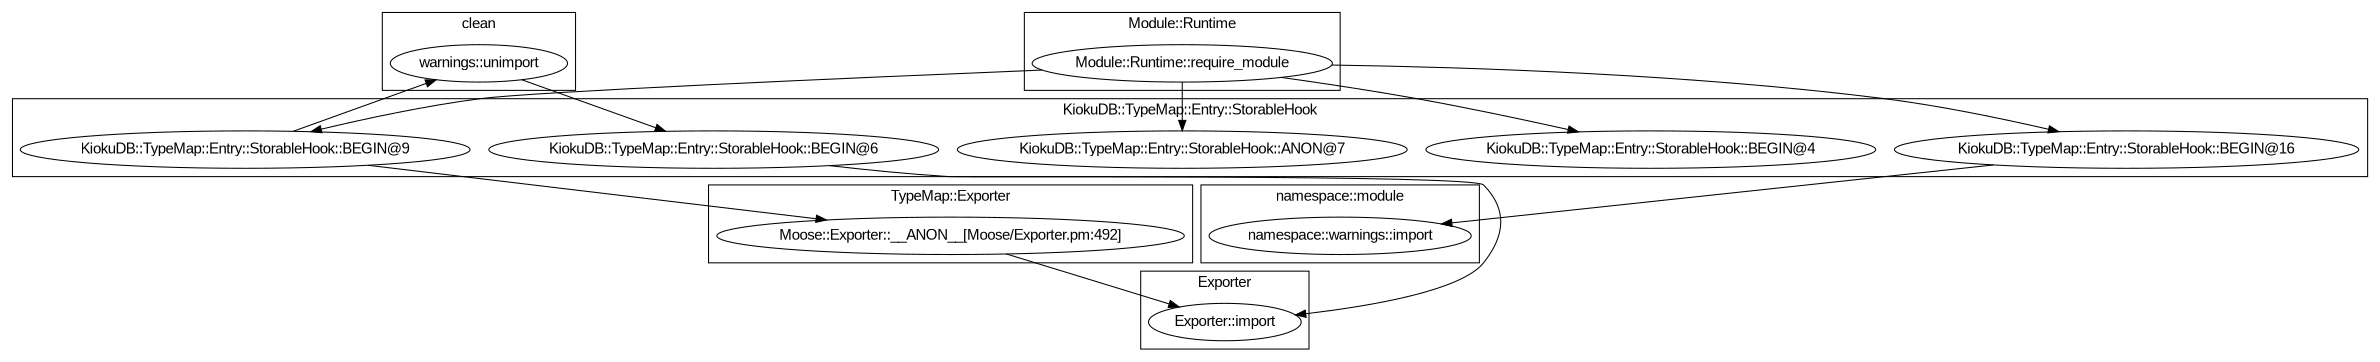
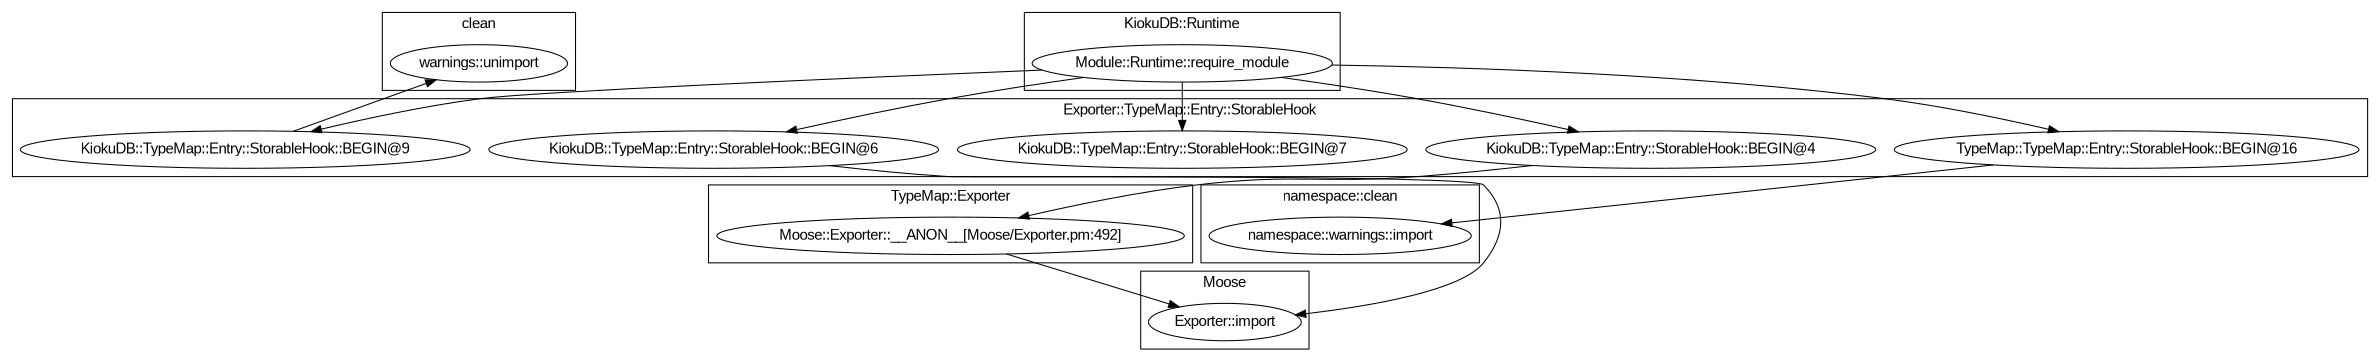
(1182, 24) -> (1182, 24)
(592, 105) -> (911, 106)
(1190, 111) -> (1190, 111)
(1182, 150) -> (1182, 150)
(2127, 150) -> (2127, 150)
(592, 192) -> (1279, 179)
(1340, 197) -> (1340, 197)
(1225, 283) -> (1225, 283)
